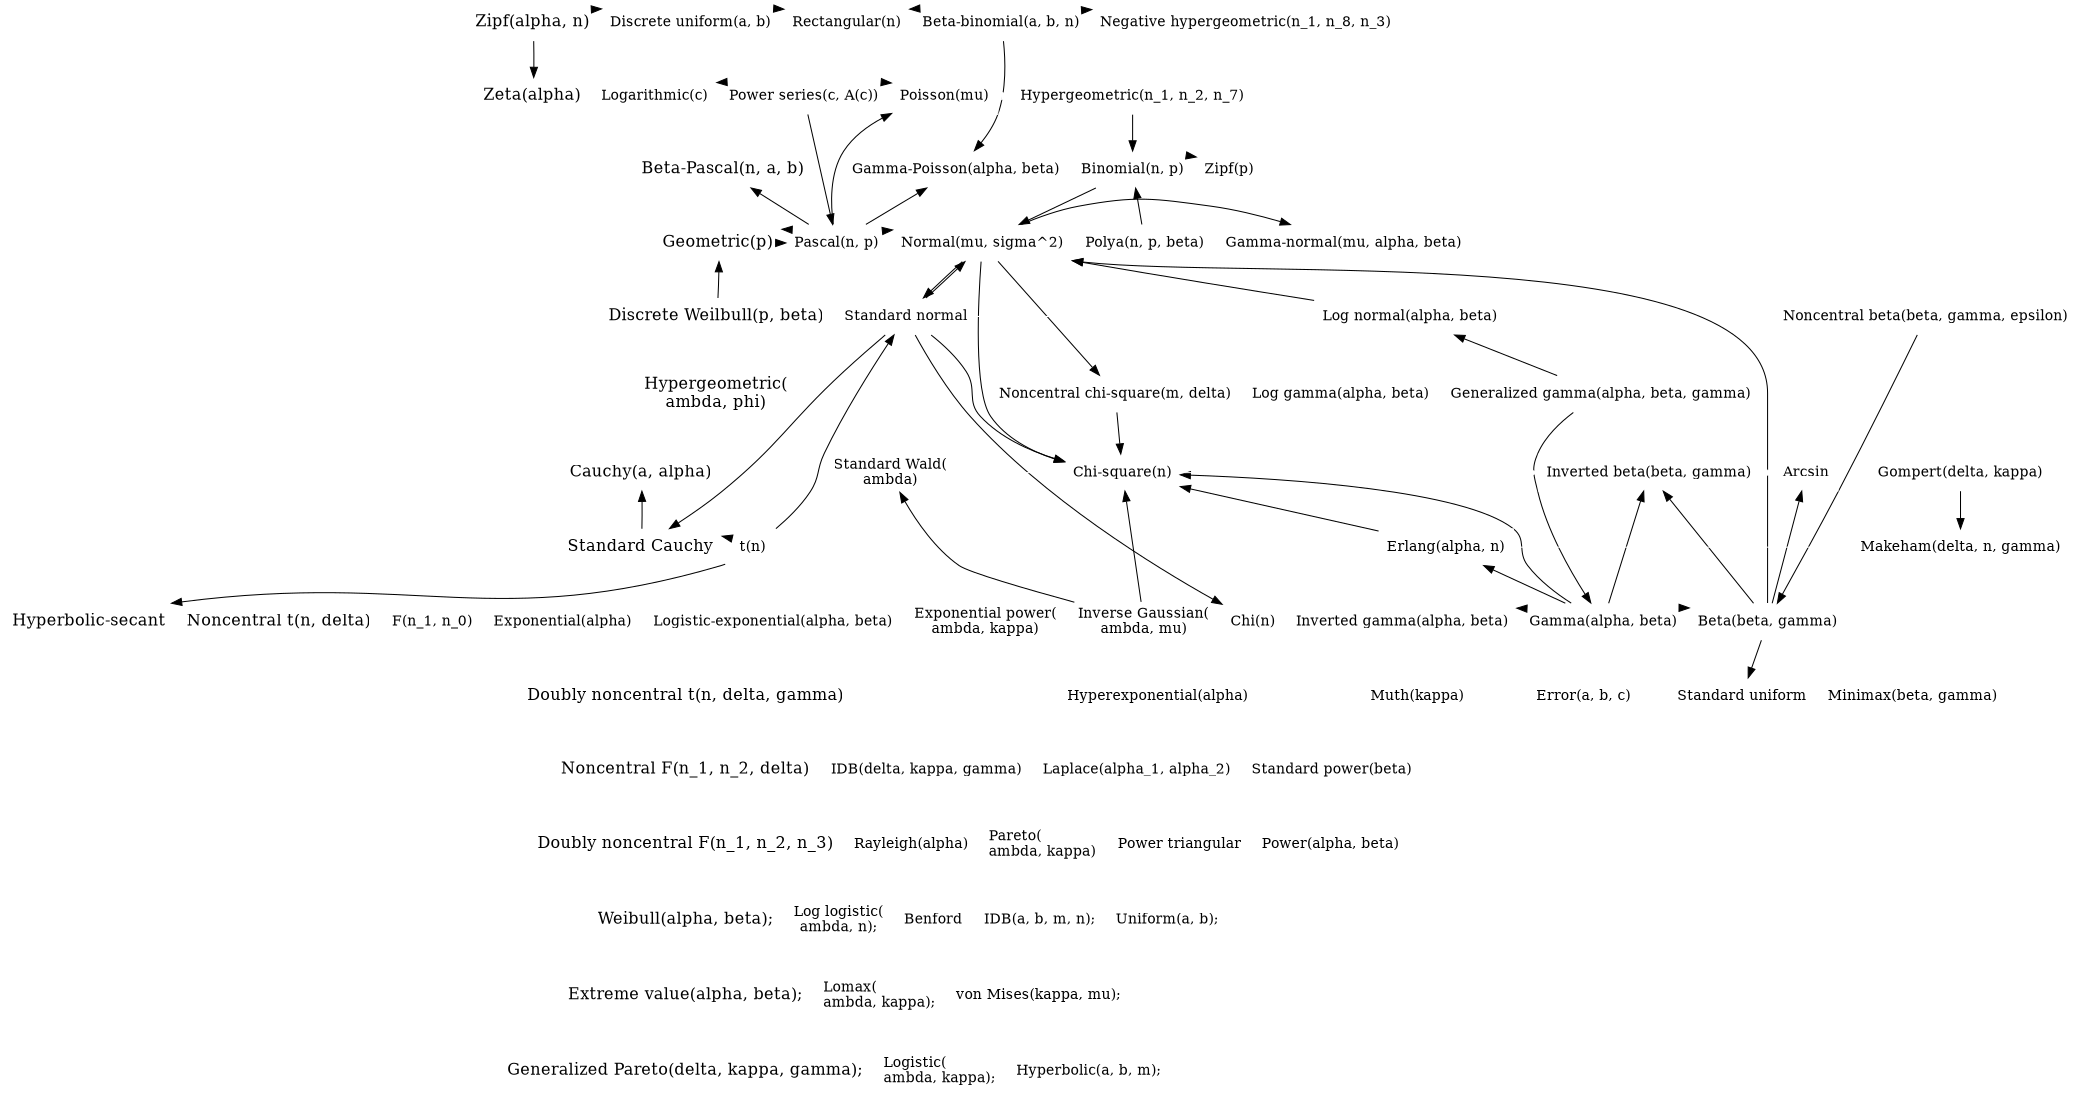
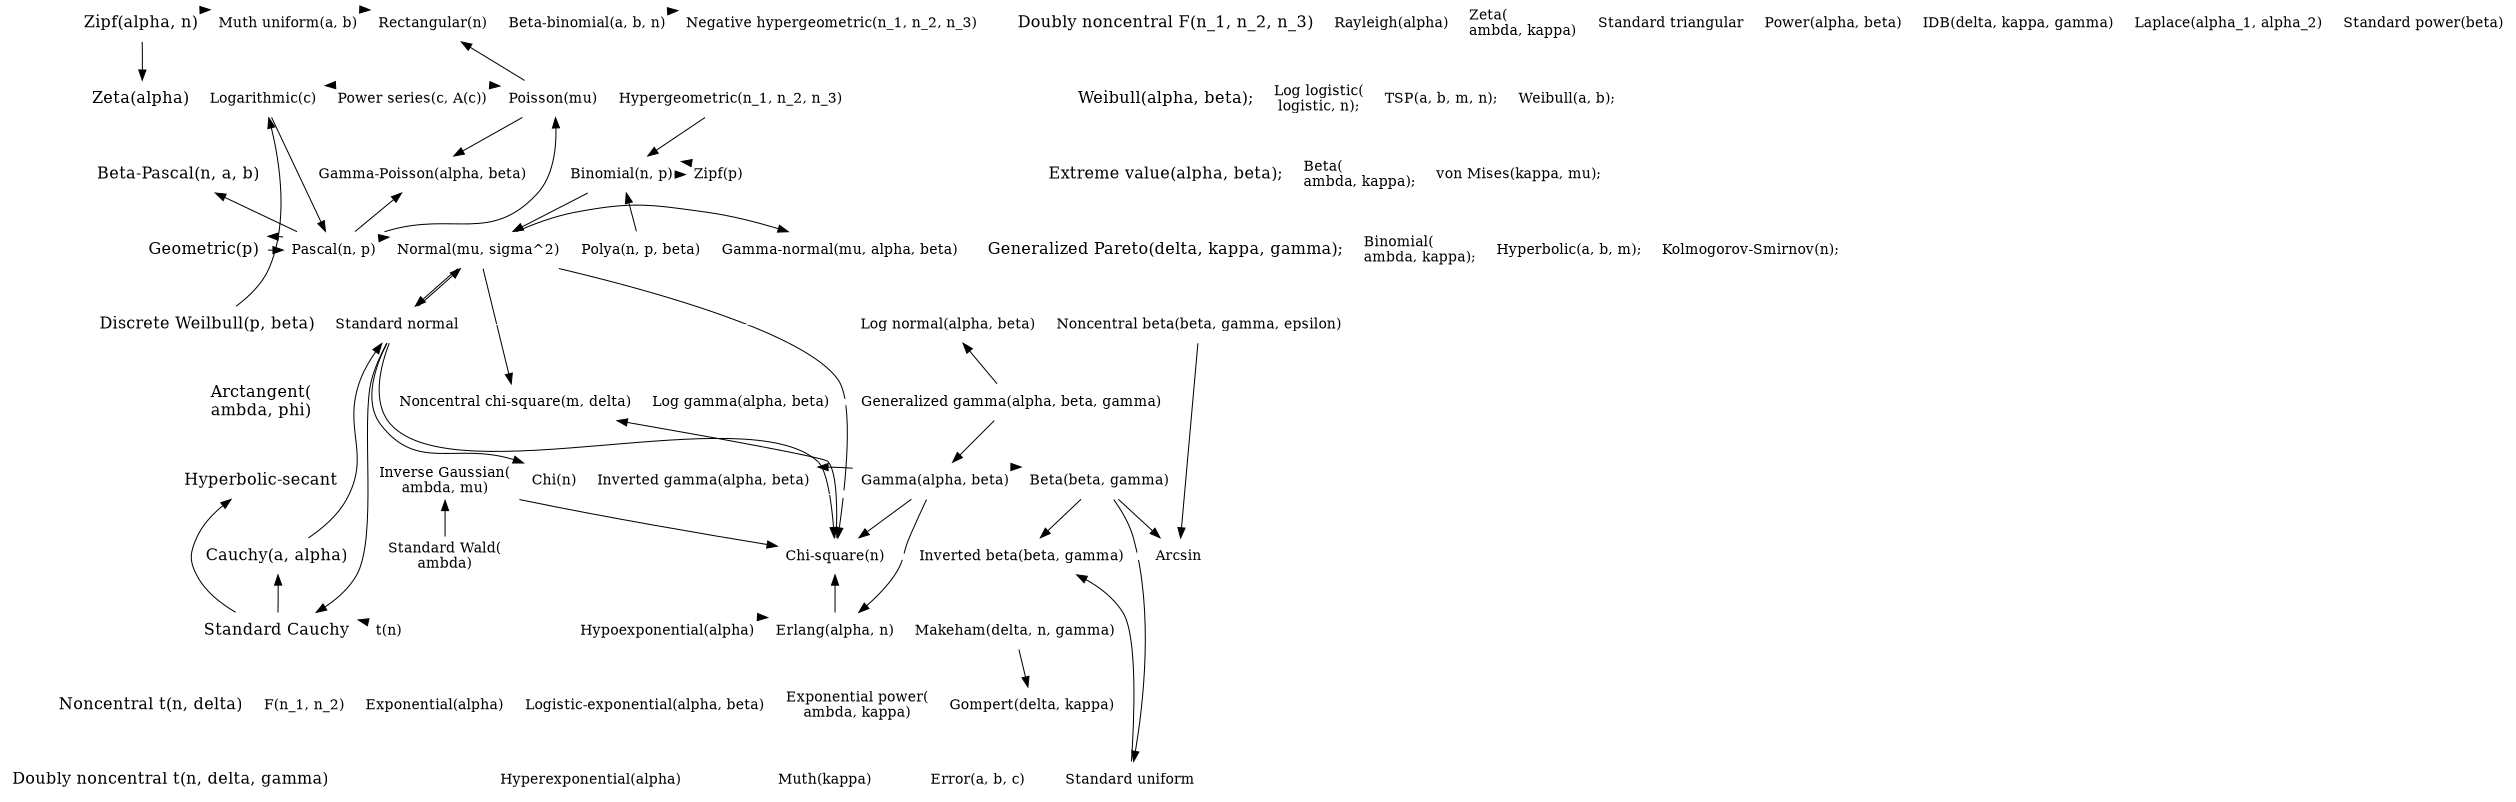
(914, 9) -> (497, 64)
(691, 22) -> (288, 23)
(1246, 22) -> (832, 23)
(1003, 89) -> (493, 134)
(1133, 96) -> (731, 99)
none -> (685, 162)
(819, 162) -> (295, 167)
none -> (1751, 250)
(1198, 282) -> none
(1551, 284) -> none
(719, 285) -> (281, 214)
(716, 394) -> (261, 402)
(1118, 428) -> (766, 448)
(832, 437) -> (357, 451)
(1852, 466) -> (1190, 436)
(1961, 505) -> (1022, 663)
(1624, 555) -> (1133, 661)
(966, 569) -> (445, 524)
(455, 597) -> (192, 563)
(432, 622) -> (304, 705)
none -> (668, 631)
(1913, 696) -> none
(685, 770) -> none
(1043, 844) -> (1523, 23)
(1180, 844) -> (1671, 23)
(839, 920) -> (1319, 99)
(934, 920) -> none
(1040, 920) -> (1441, 99)
(1167, 920) -> (1567, 99)
(879, 995) -> (1360, 175)
(940, 1071) -> (1420, 250)
